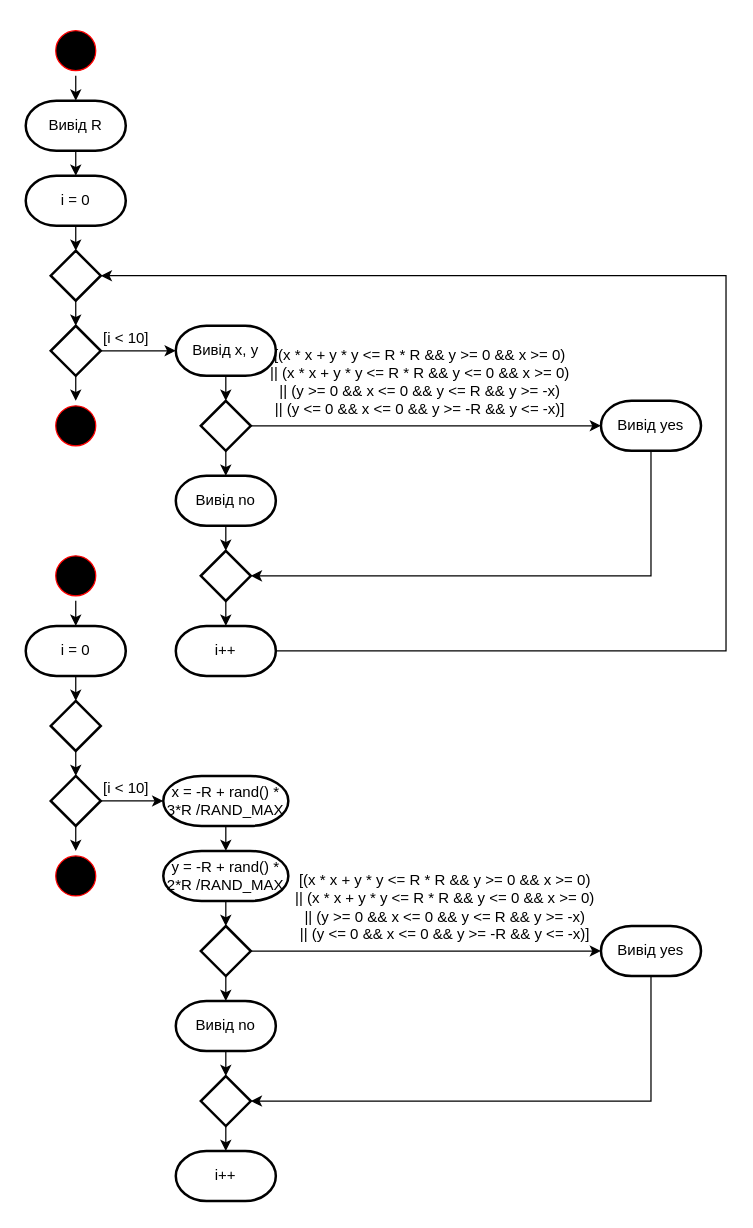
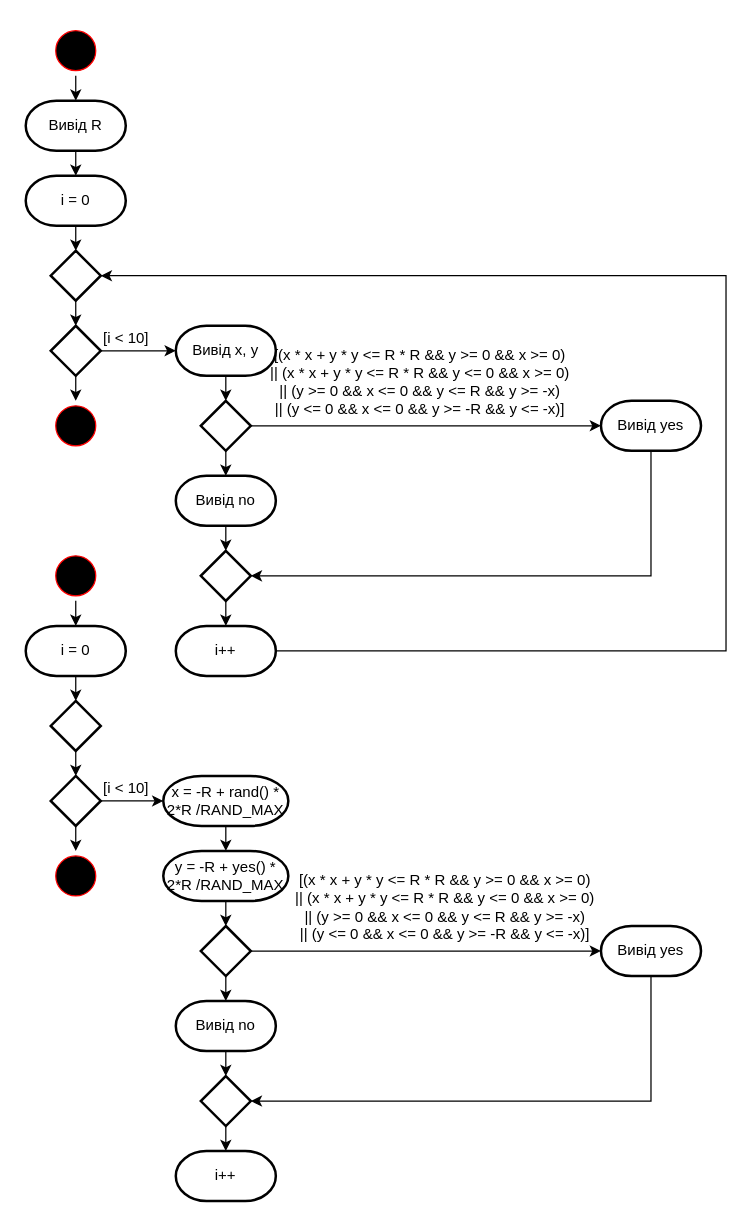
(226, 801) -> (226, 801)
(226, 876) -> (226, 876)
